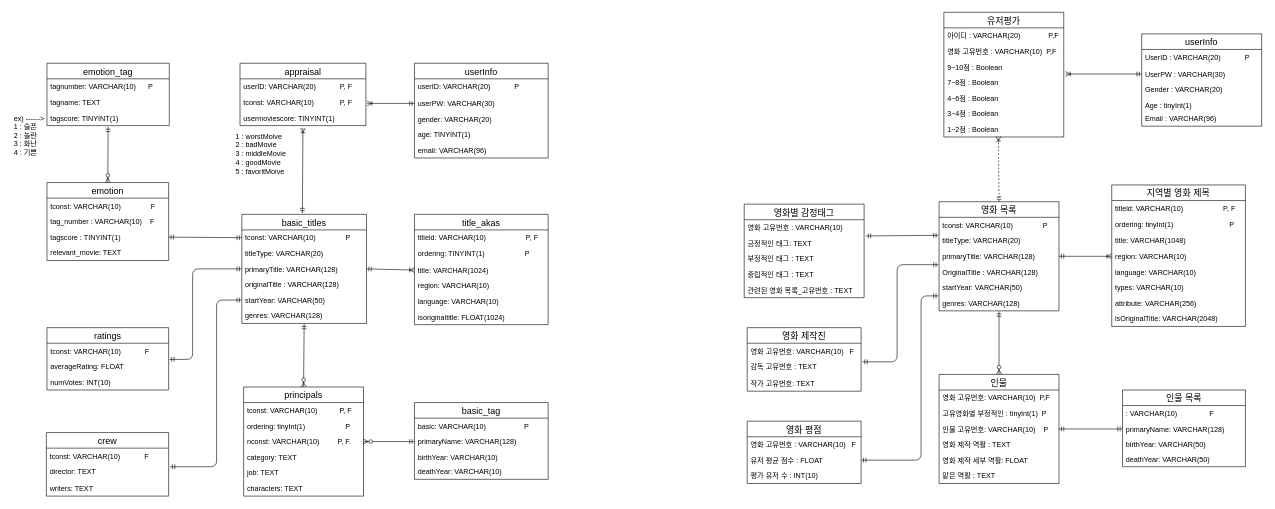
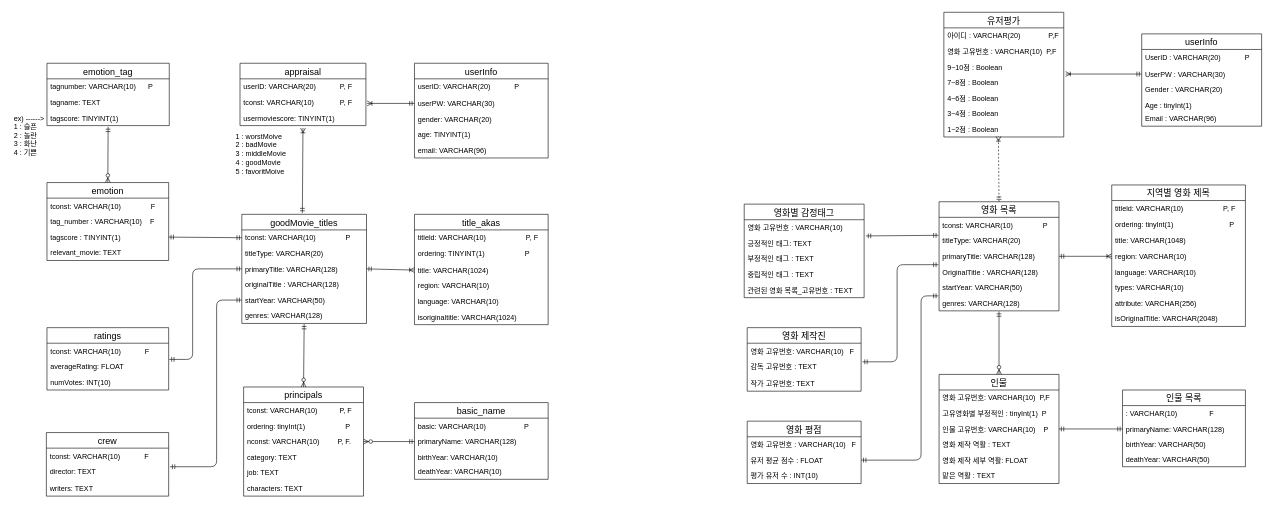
(304, 223) -> (304, 223)
(467, 317) -> (471, 317)
(481, 411) -> (481, 411)
